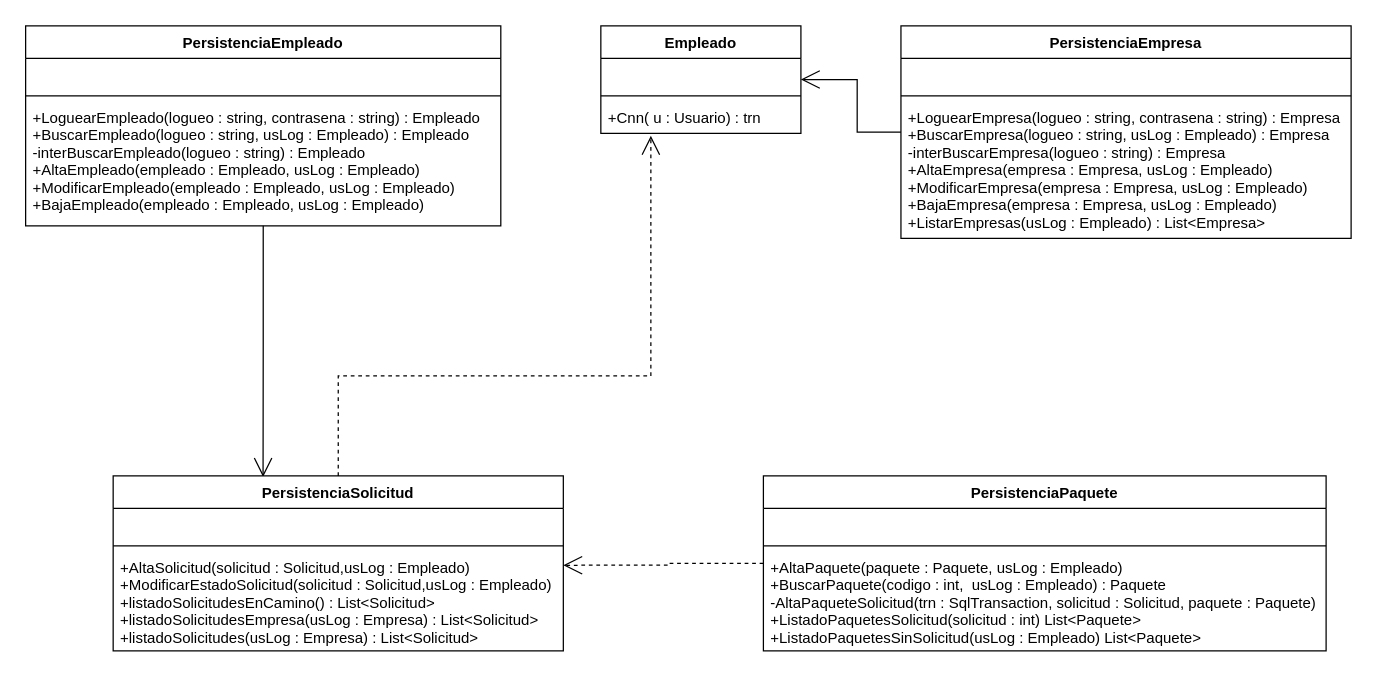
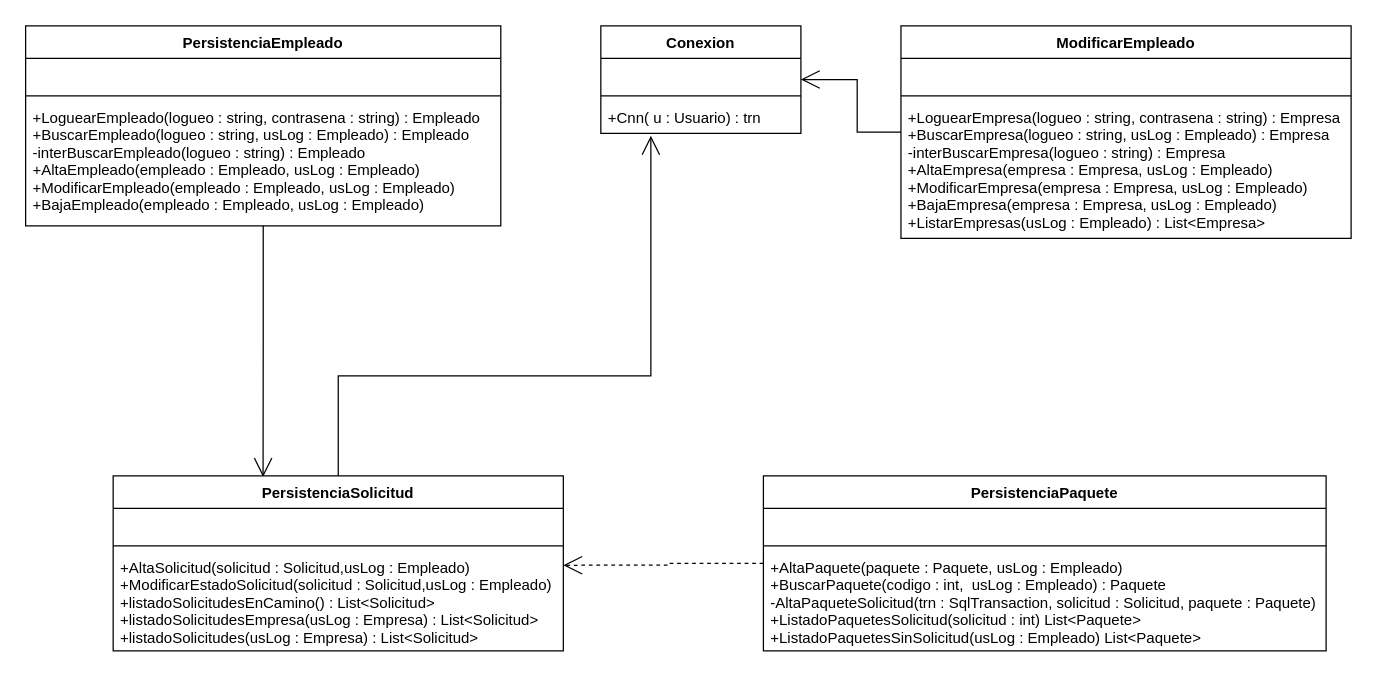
(700, 43) -> (700, 43)
(1125, 43) -> (1125, 43)
(562, 376) -> (562, 376)
